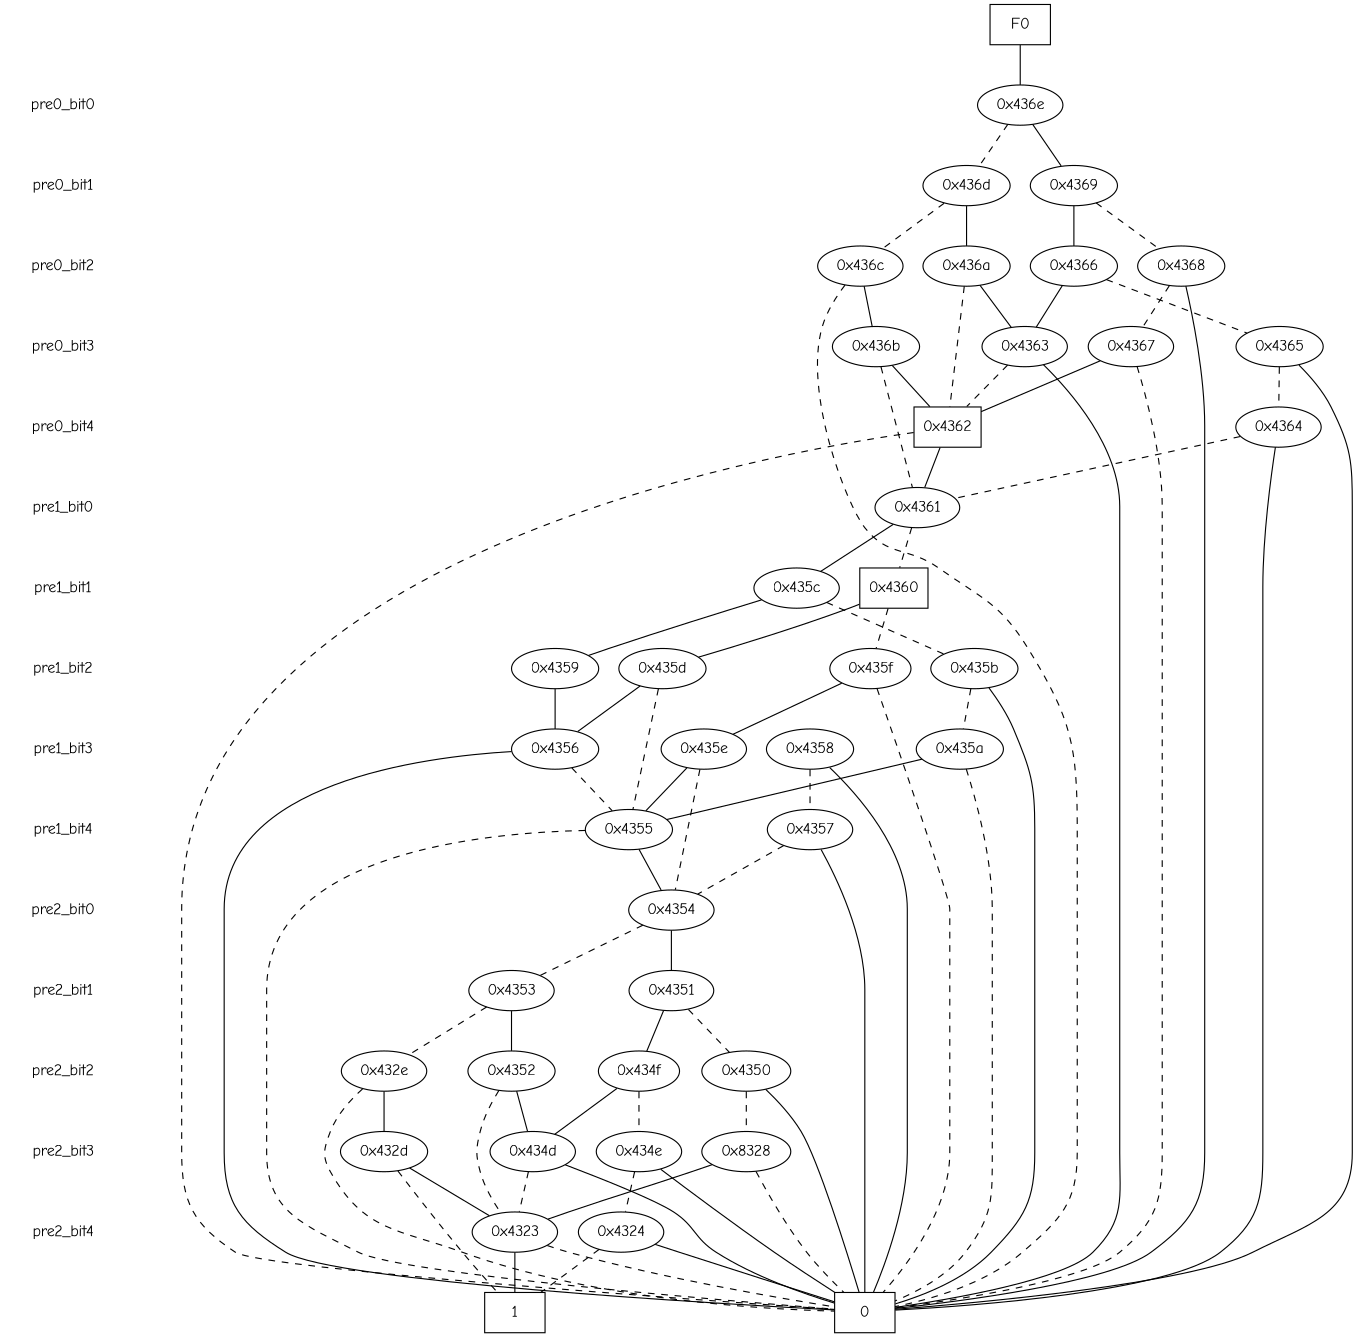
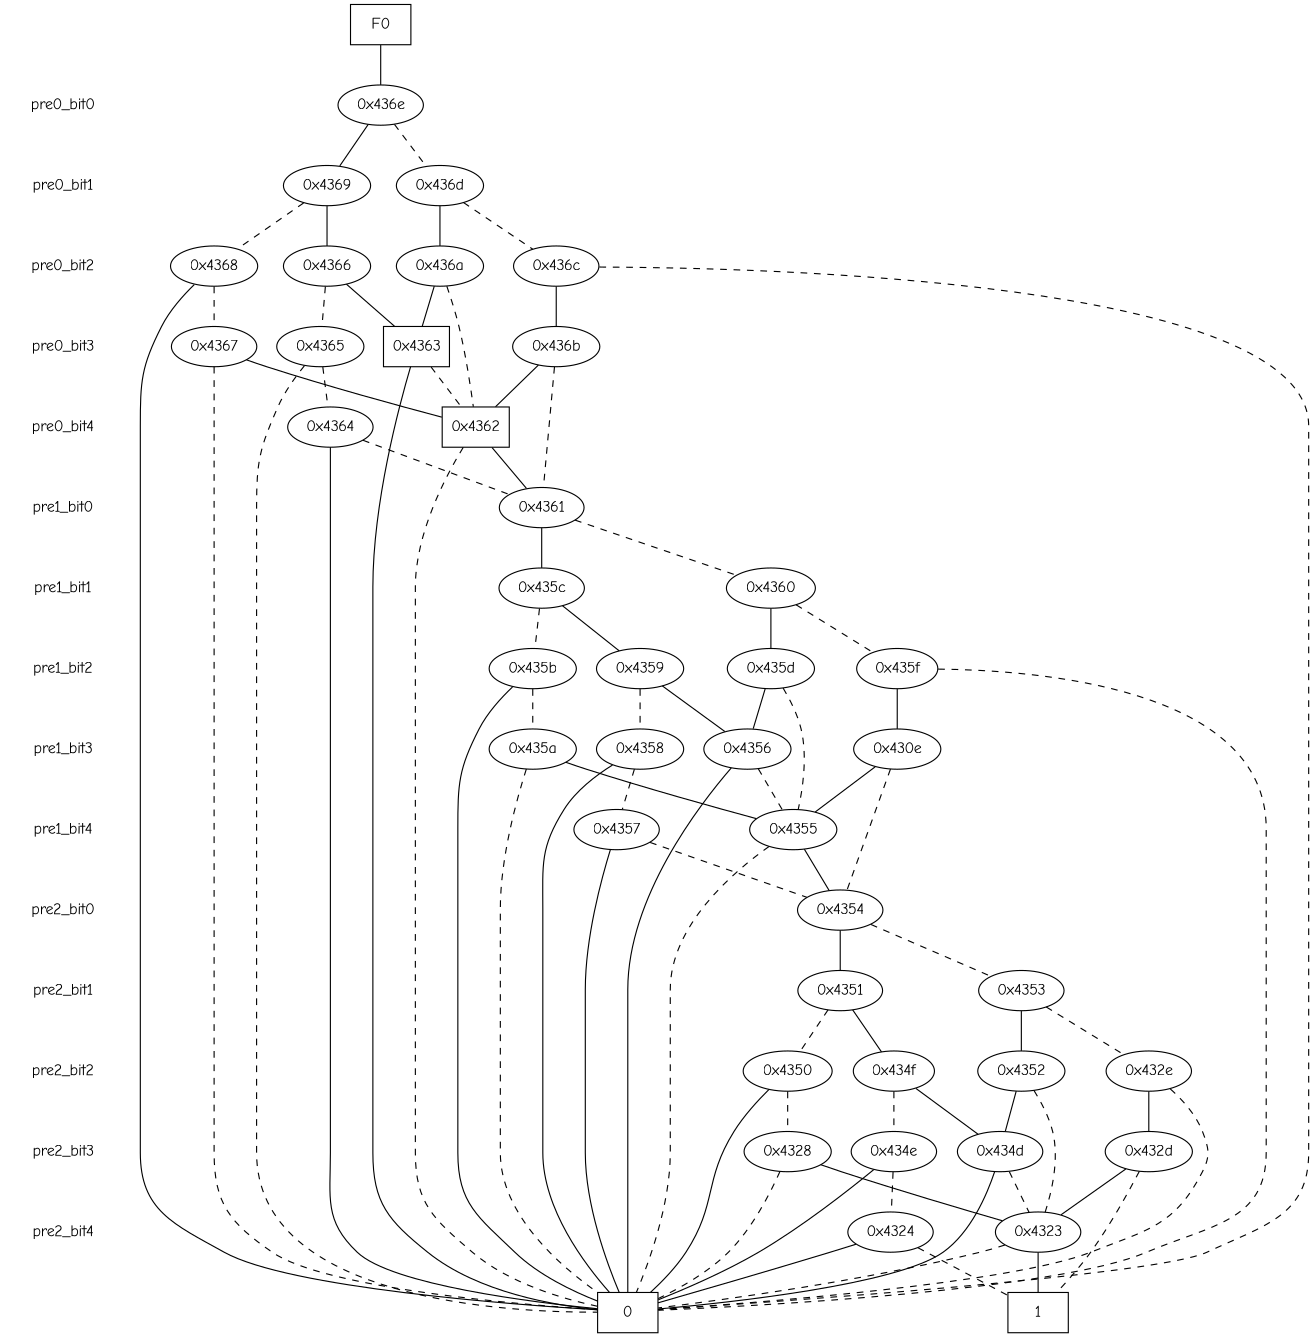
(1025, 347) -> (416, 347)
(894, 588) -> (771, 588)
none -> (640, 709)
(704, 749) -> (897, 749)
(1352, 1009) -> (257, 960)
(746, 1152) -> (788, 1152)
